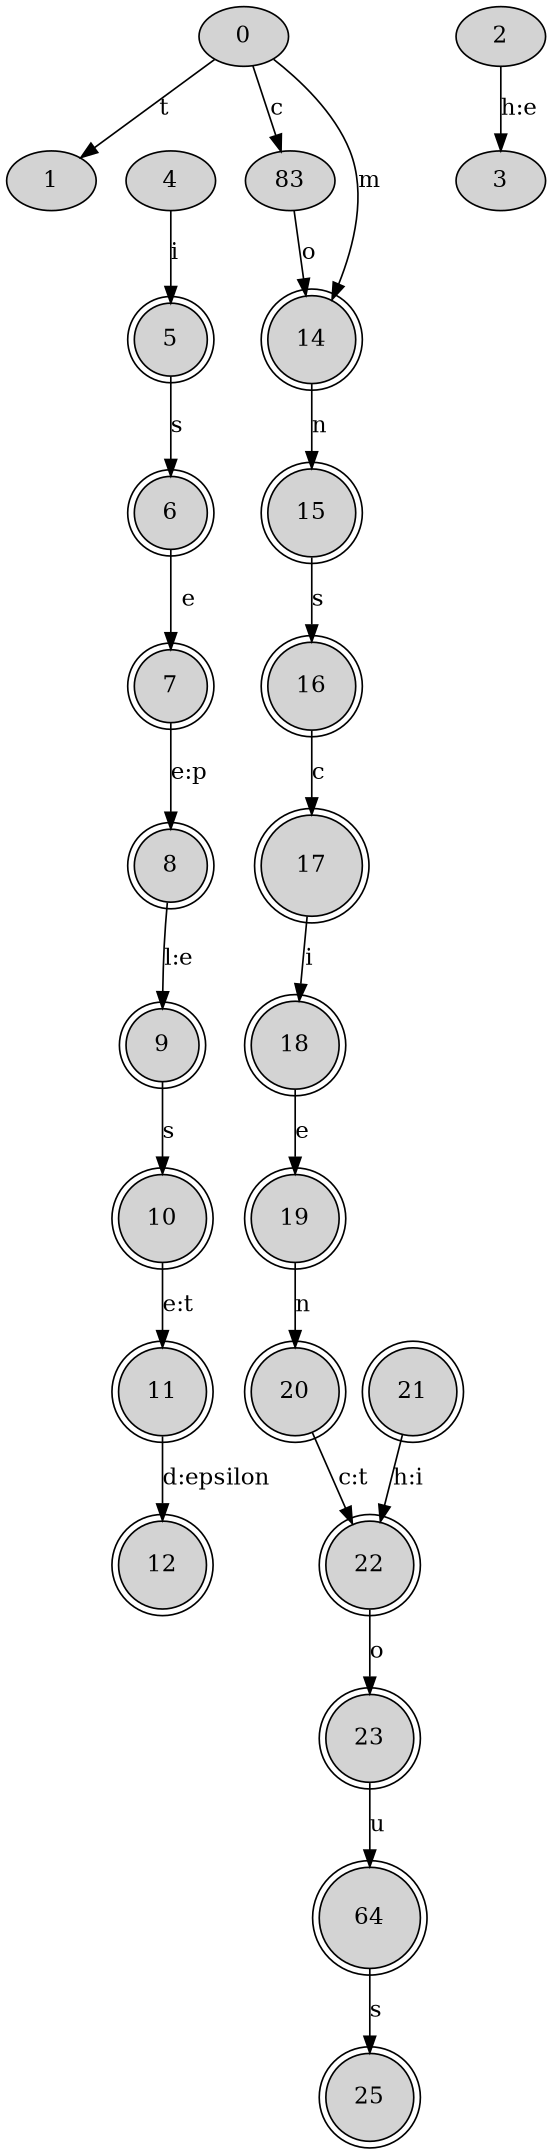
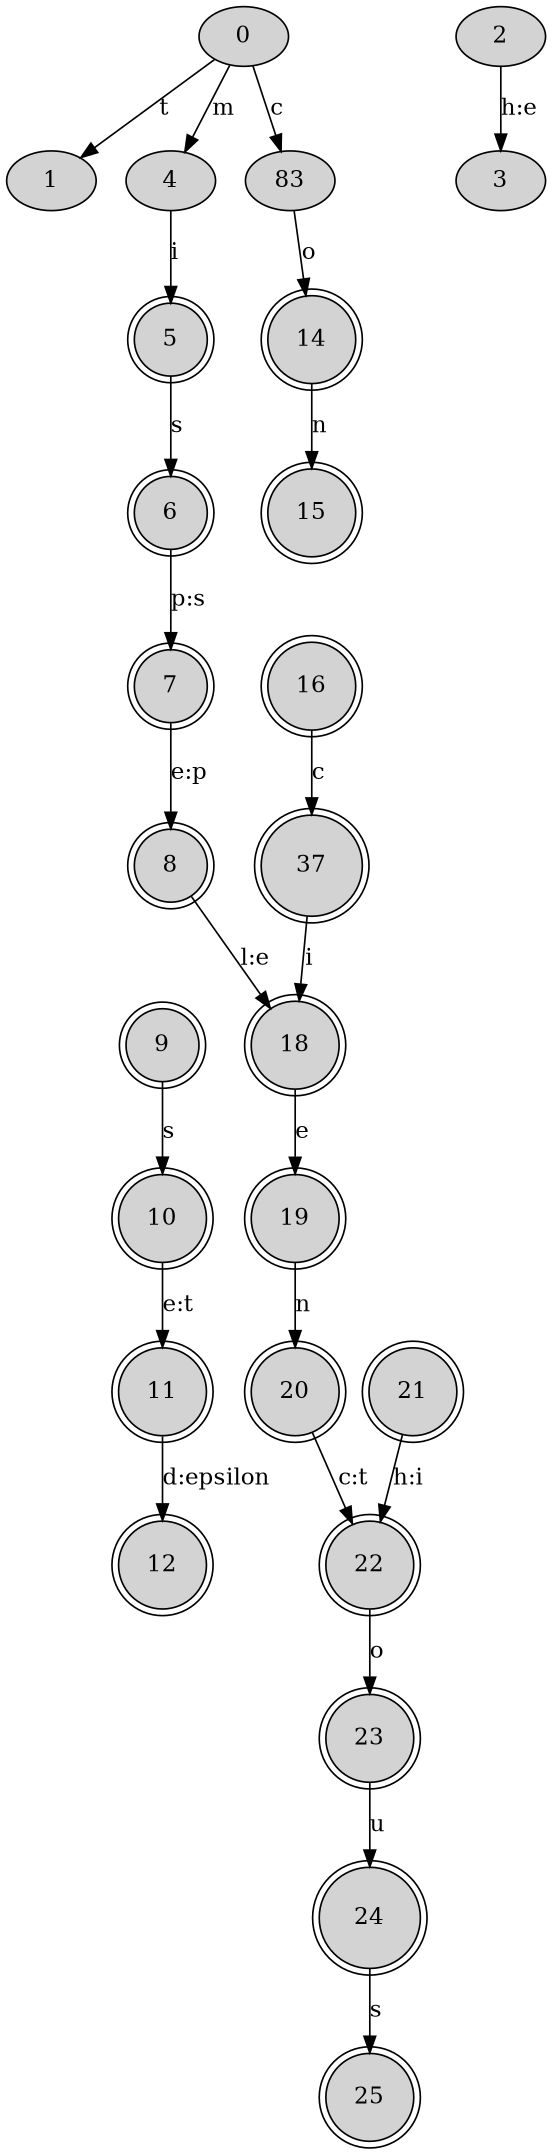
(352, 159) -> (211, 101)
(312, 591) -> none
(192, 599) -> (192, 599)
(312, 866) -> (312, 866)
(164, 947) -> (226, 945)
(370, 1918) -> (370, 1918)
